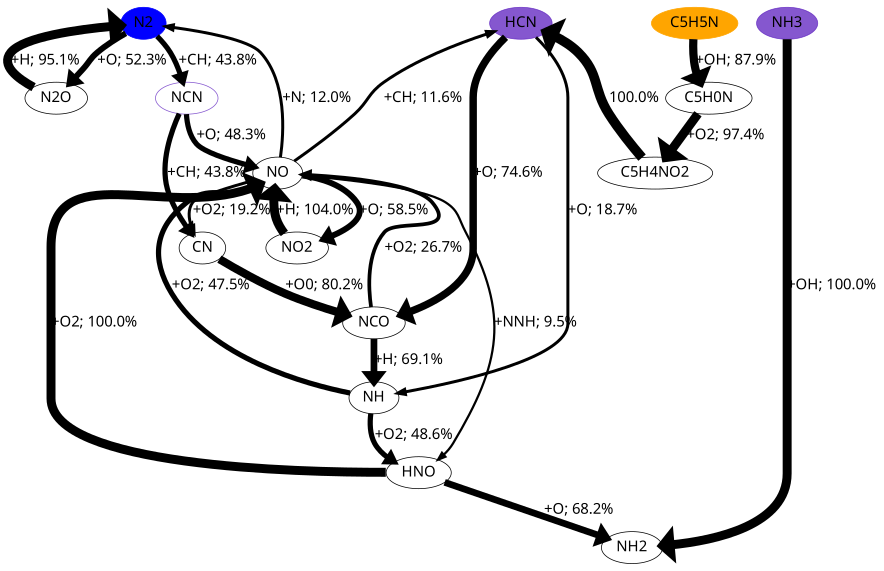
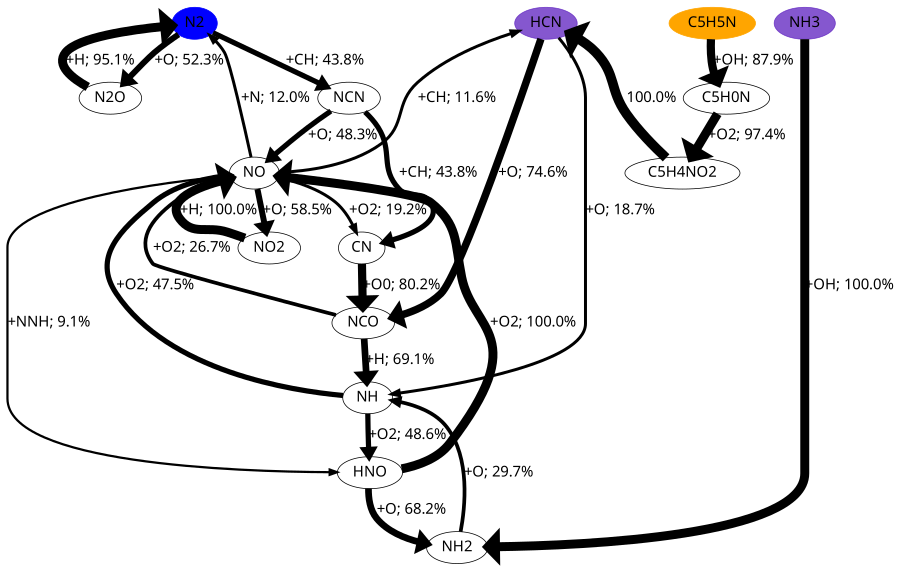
(187, 98) -> (349, 98)
(315, 211) -> (219, 211)
(536, 323) -> (49, 323)
none -> (459, 451)
